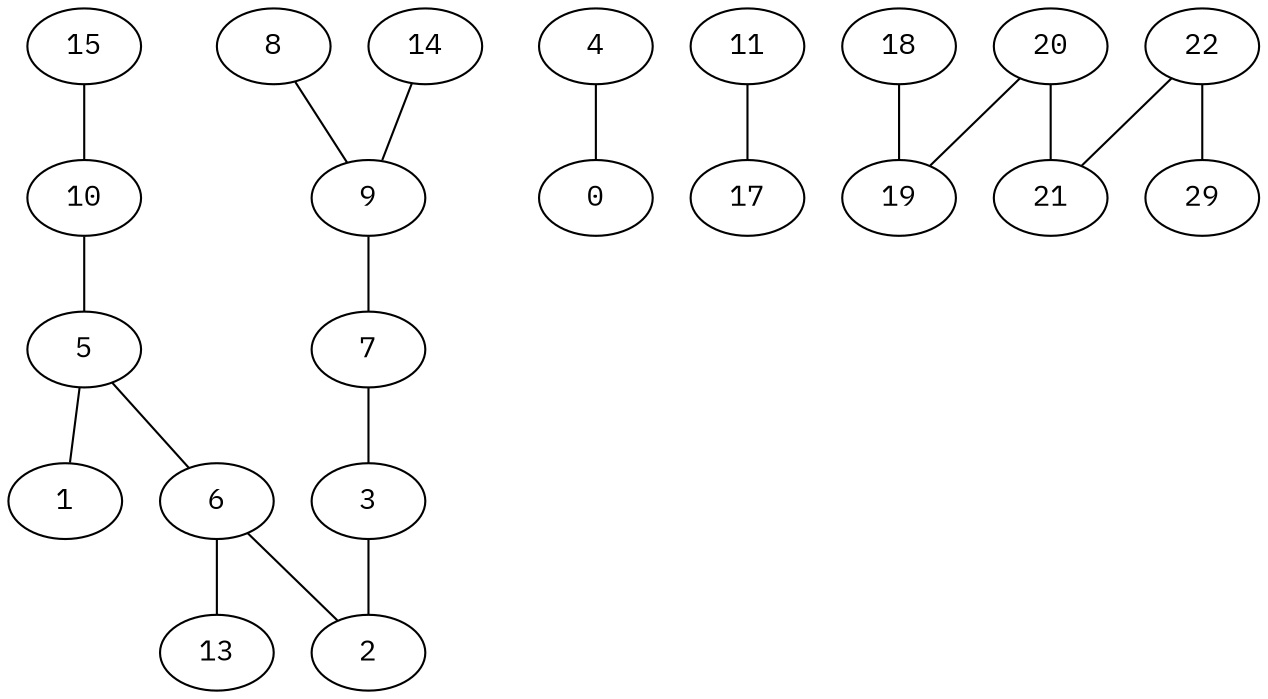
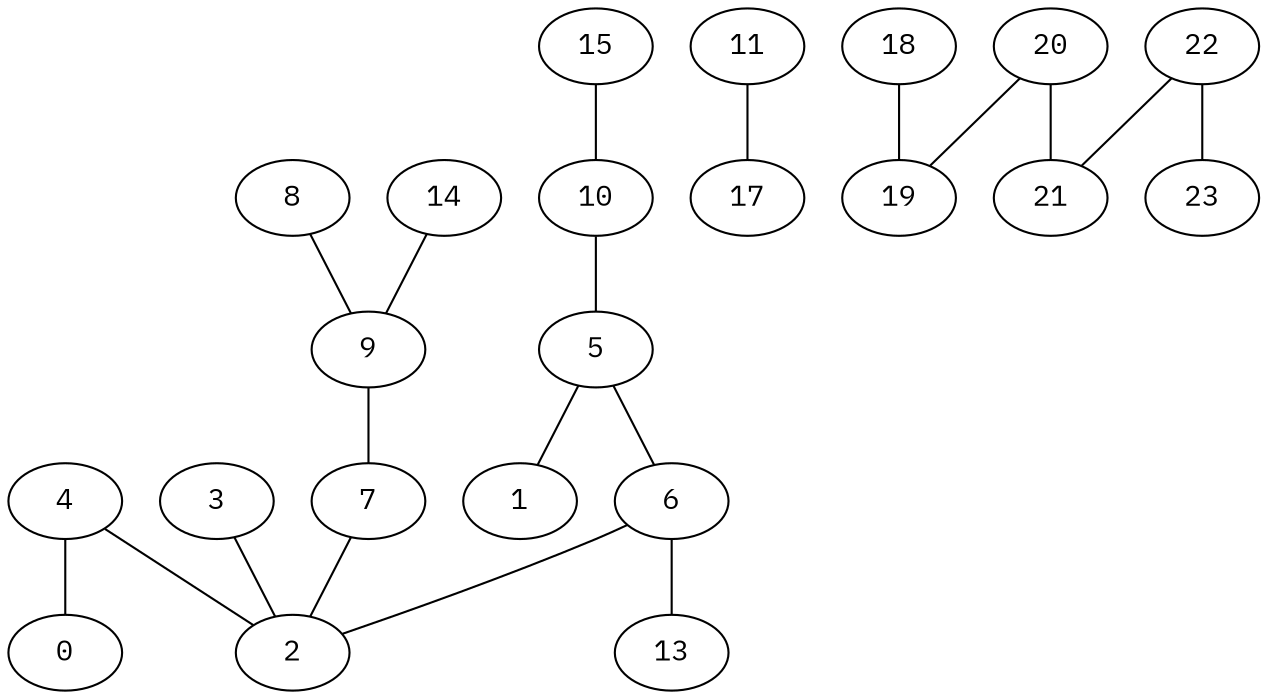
(1202, 198) -> (1202, 198)
(368, 426) -> (331, 577)
none -> (179, 577)
